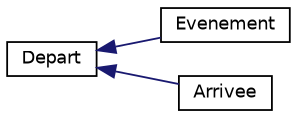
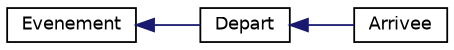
(138, 42) -> (177, 25)
